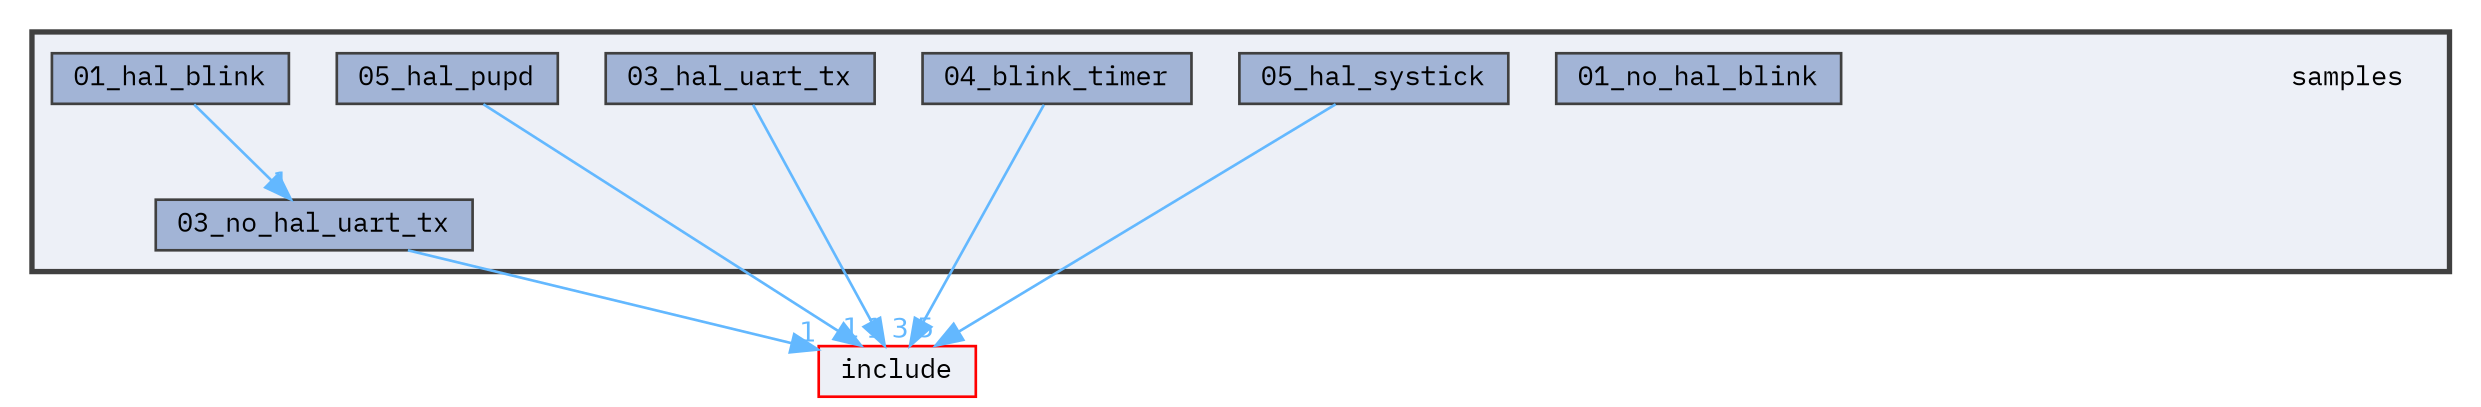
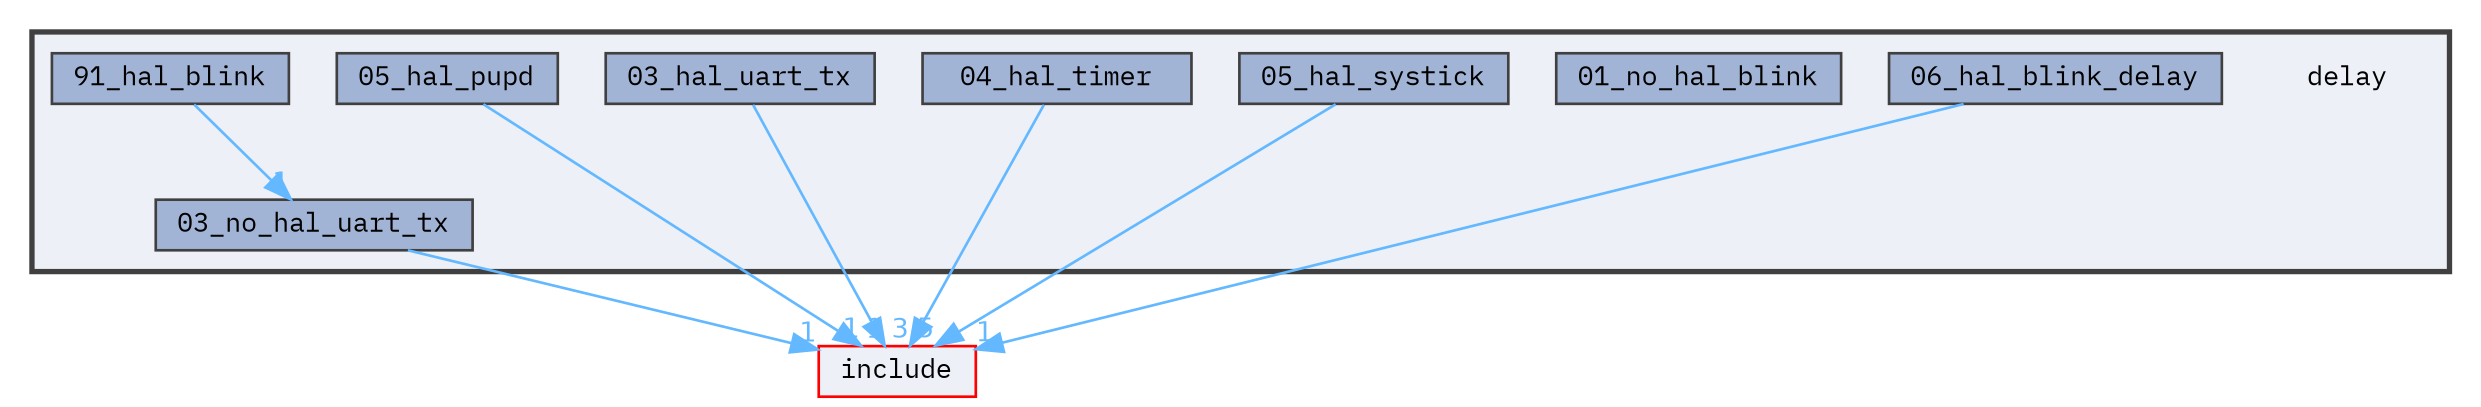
(170, 79) -> (170, 79)
(1057, 79) -> (1057, 79)
none -> (2055, 79)
(2348, 79) -> (2348, 79)
